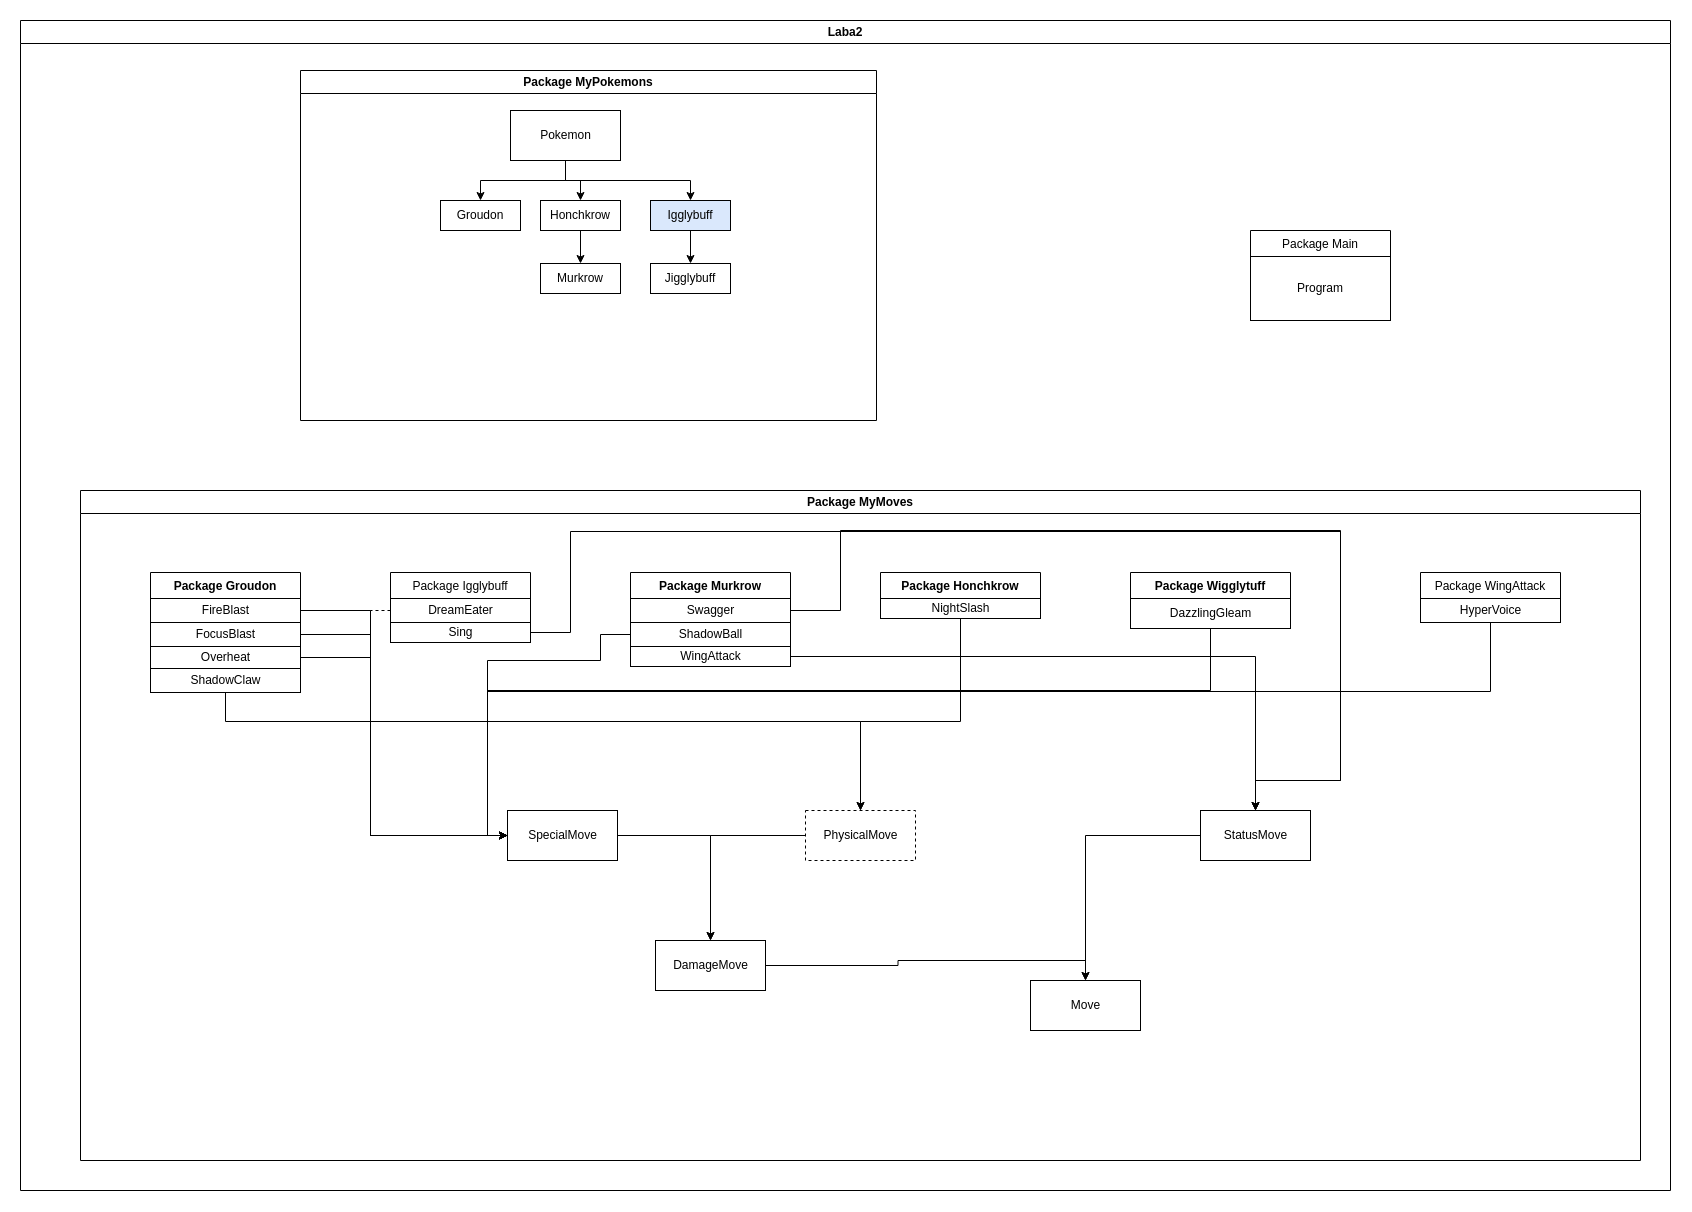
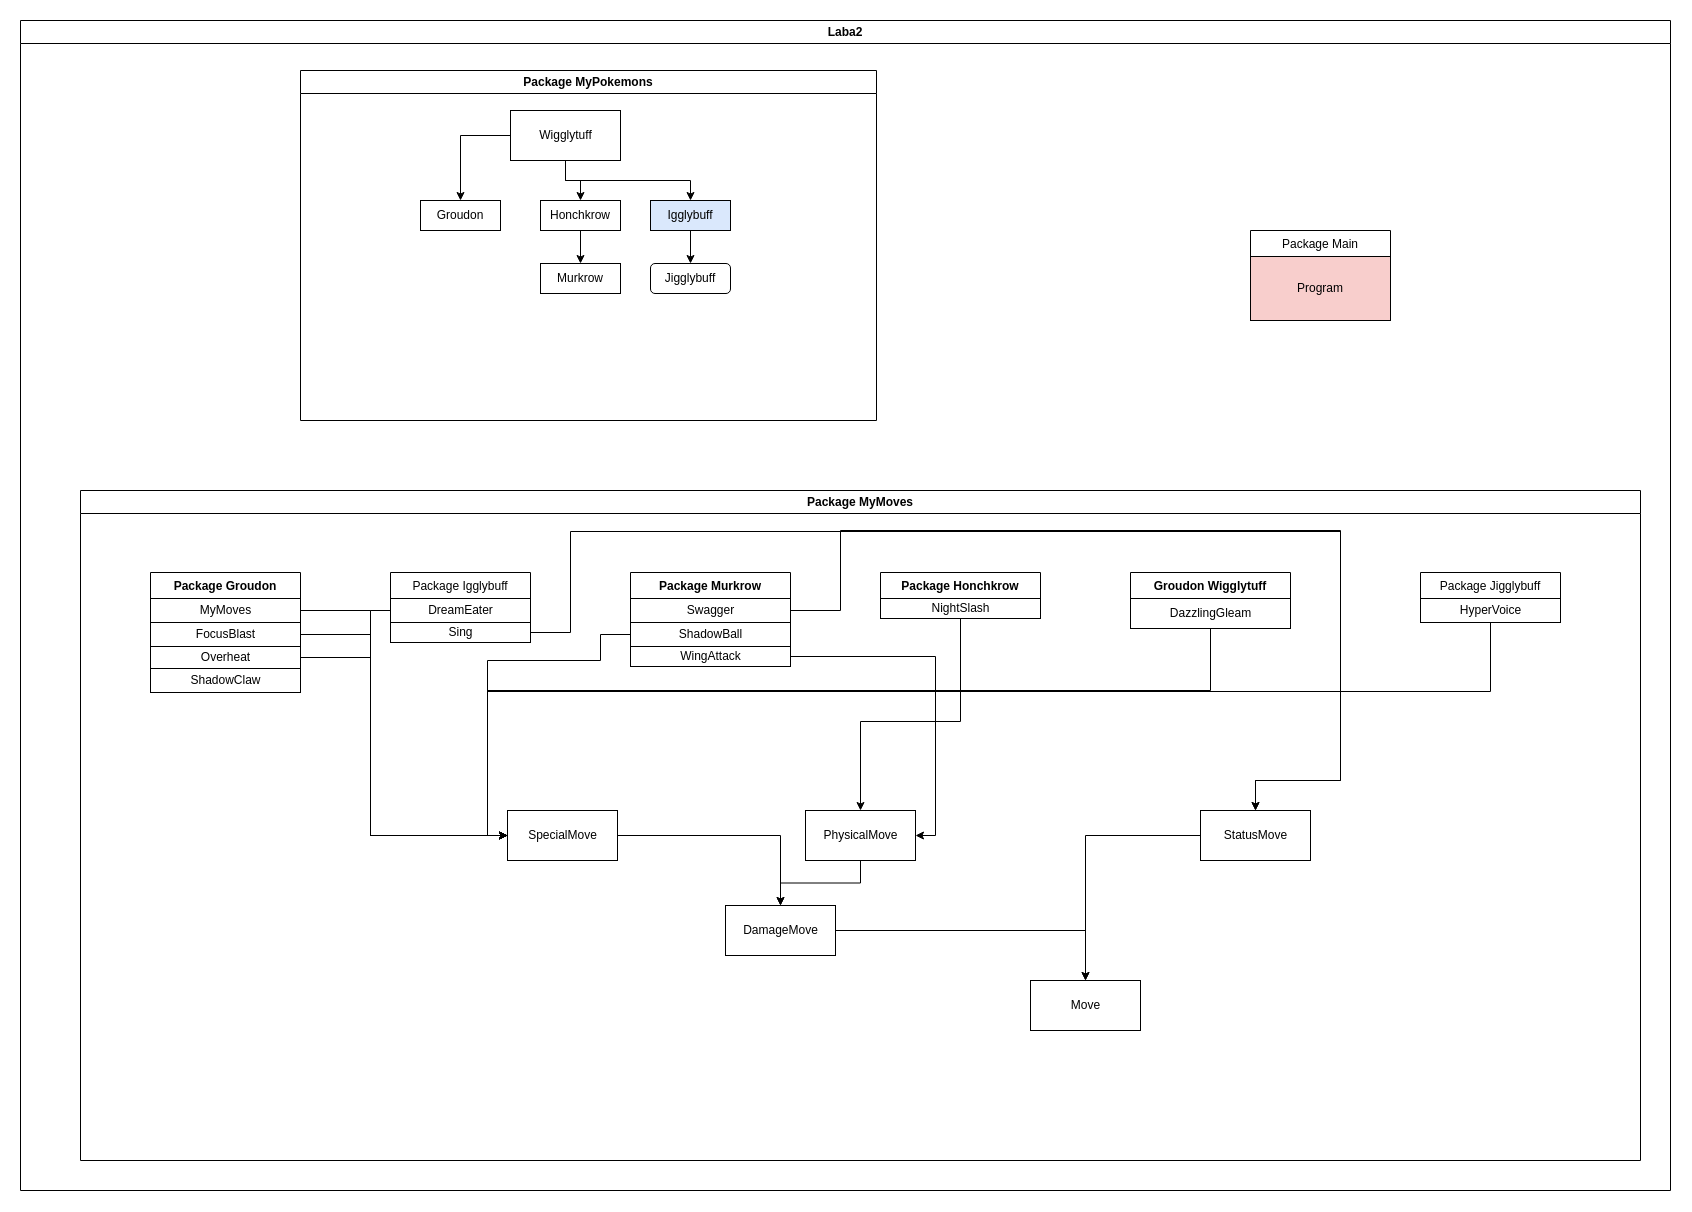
(566, 136) -> (566, 136)
(481, 216) -> (461, 216)
(691, 279) -> (691, 279)
(1321, 289) -> (1321, 289)
(1210, 586) -> (1210, 586)
(1490, 586) -> (1490, 586)
(226, 611) -> (226, 611)
(381, 611) -> (381, 611)
(1155, 657) -> (936, 752)
(528, 722) -> none
(861, 836) -> (861, 836)
(711, 966) -> (781, 931)
